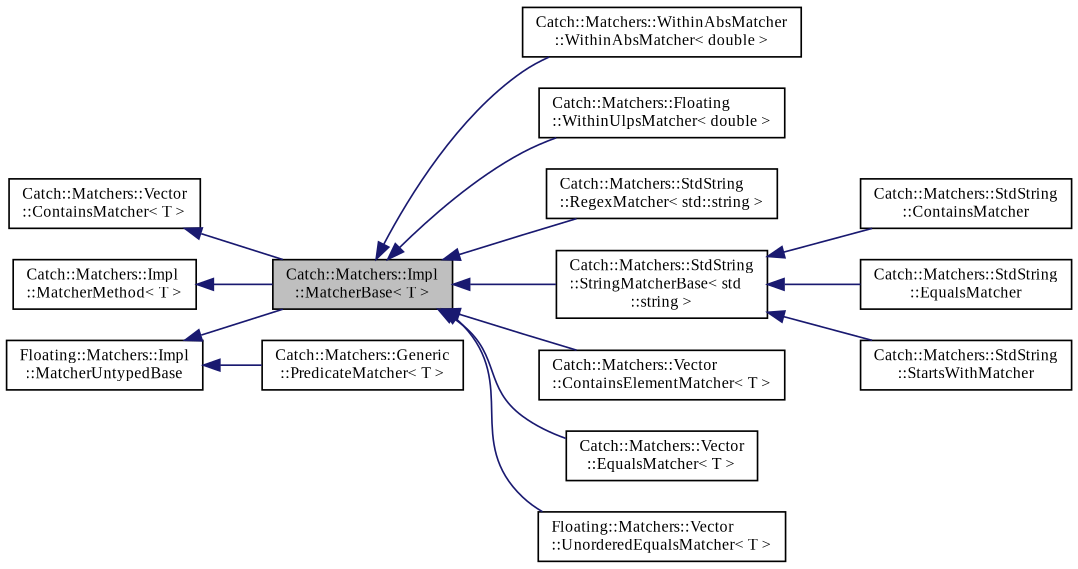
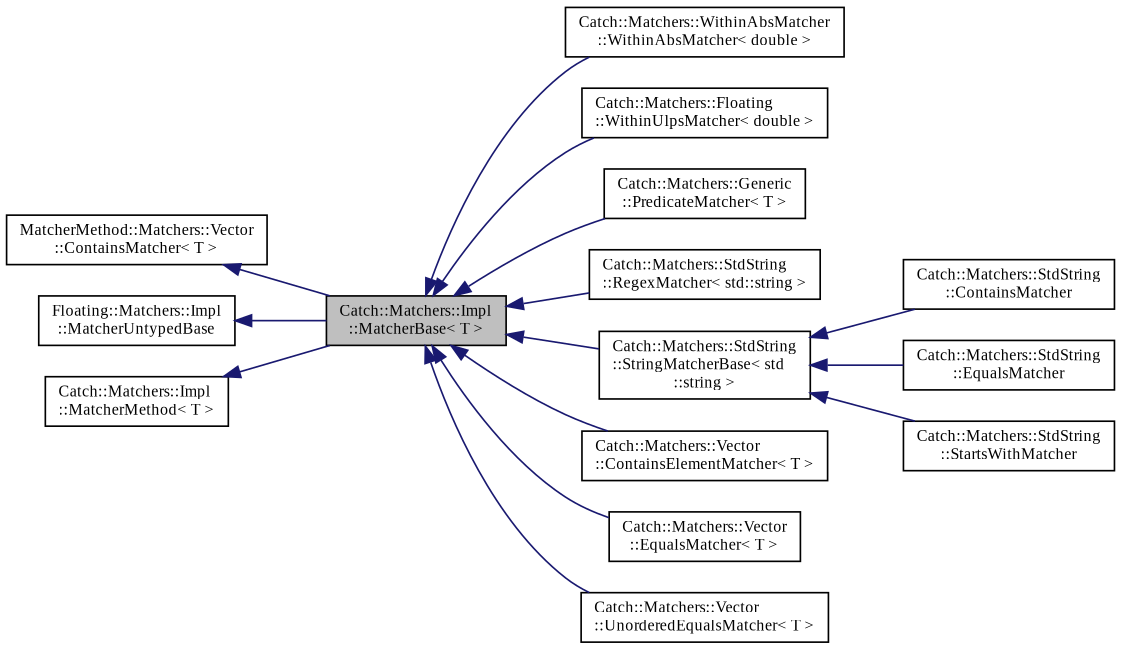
(105, 204) -> (137, 240)
(241, 365) -> (535, 248)
(662, 537) -> (705, 617)
